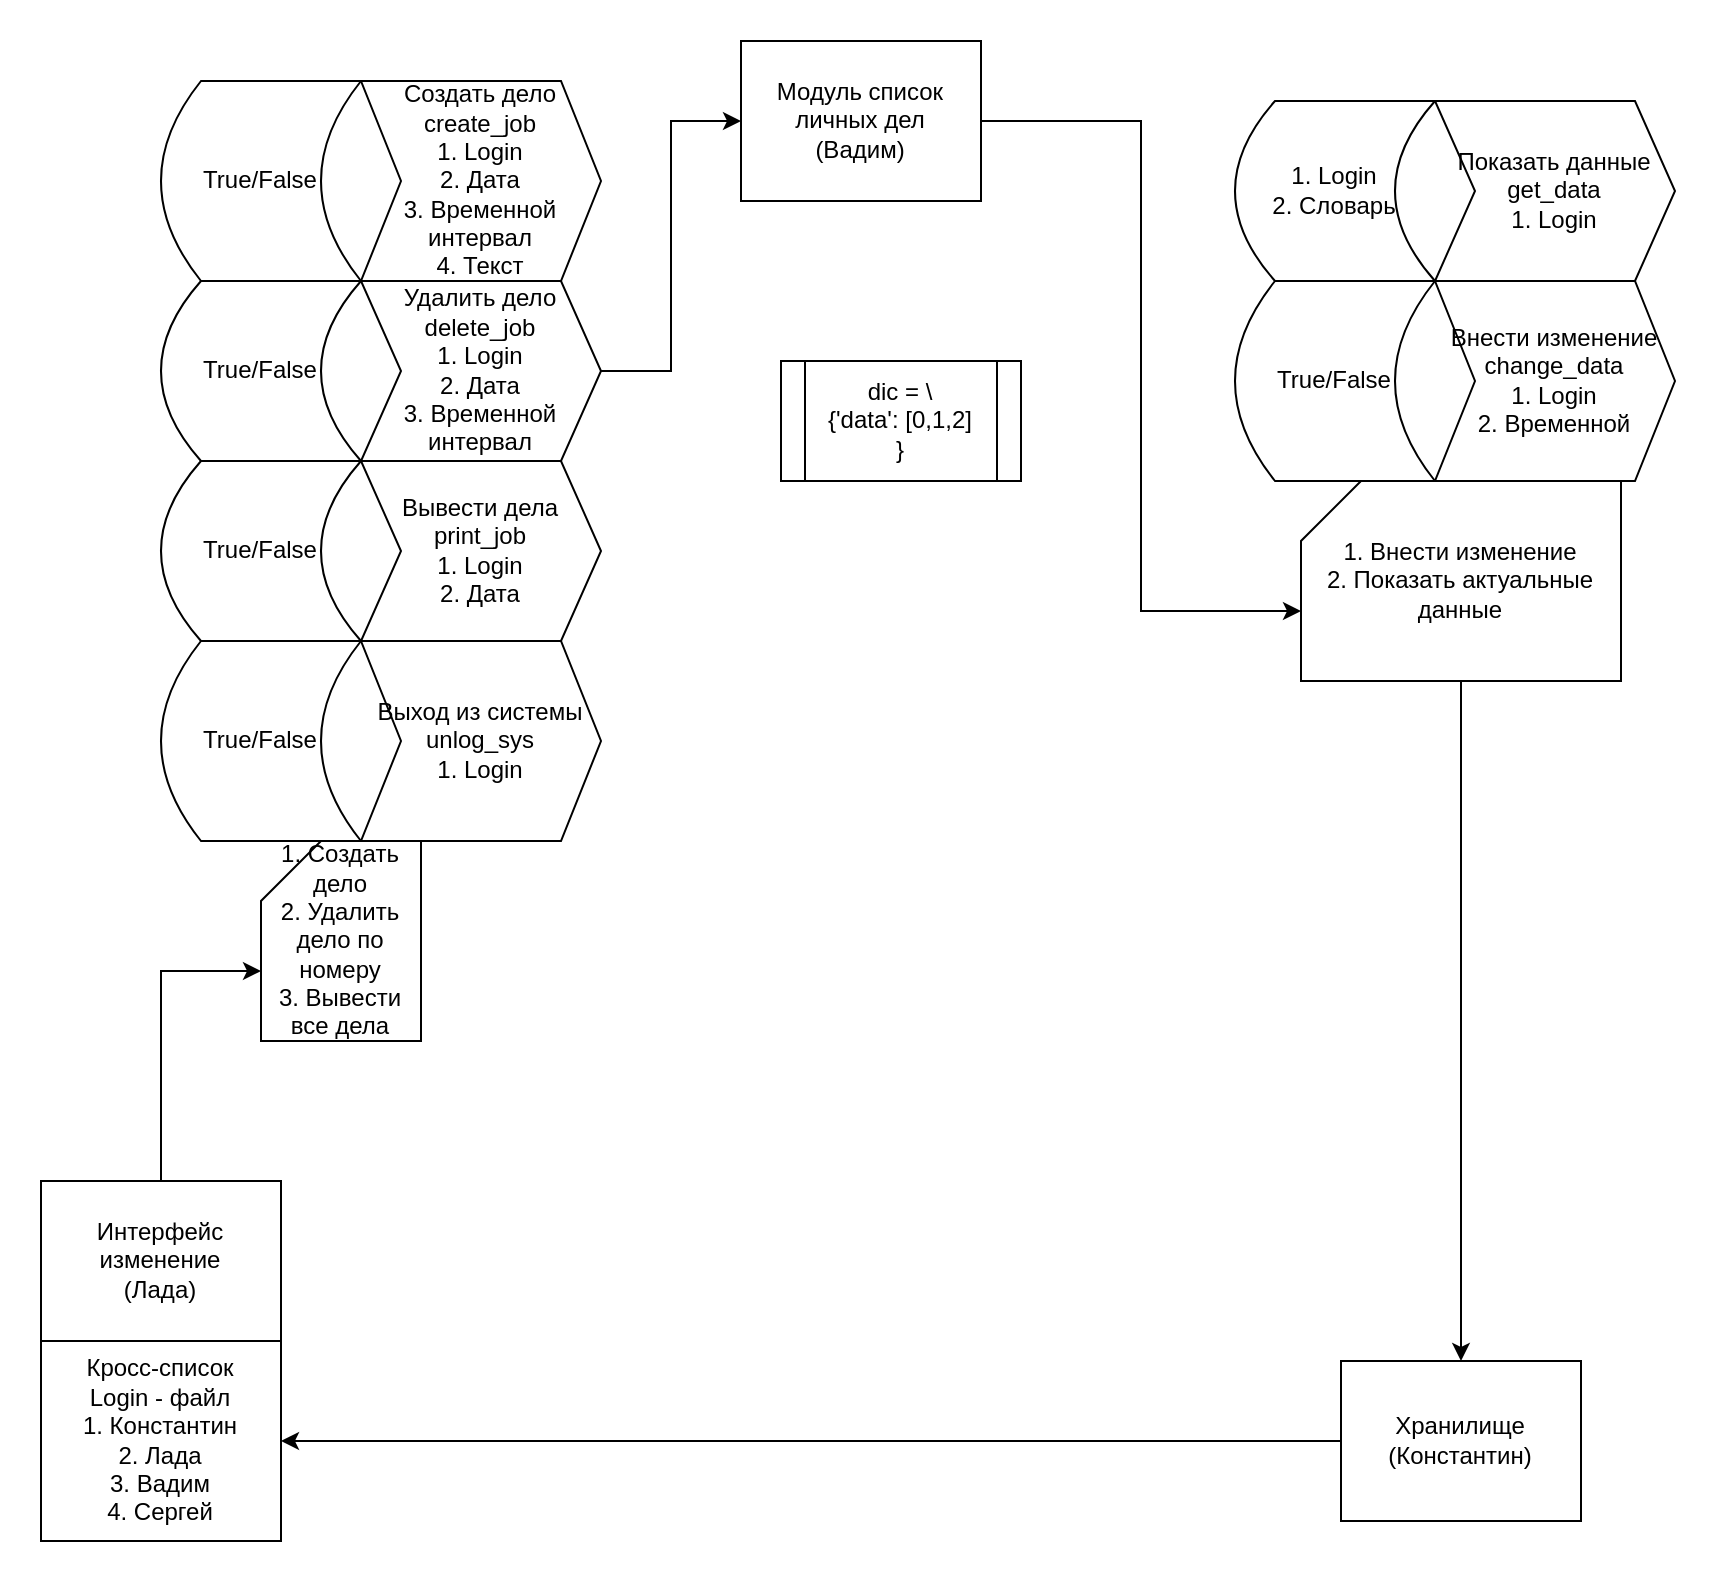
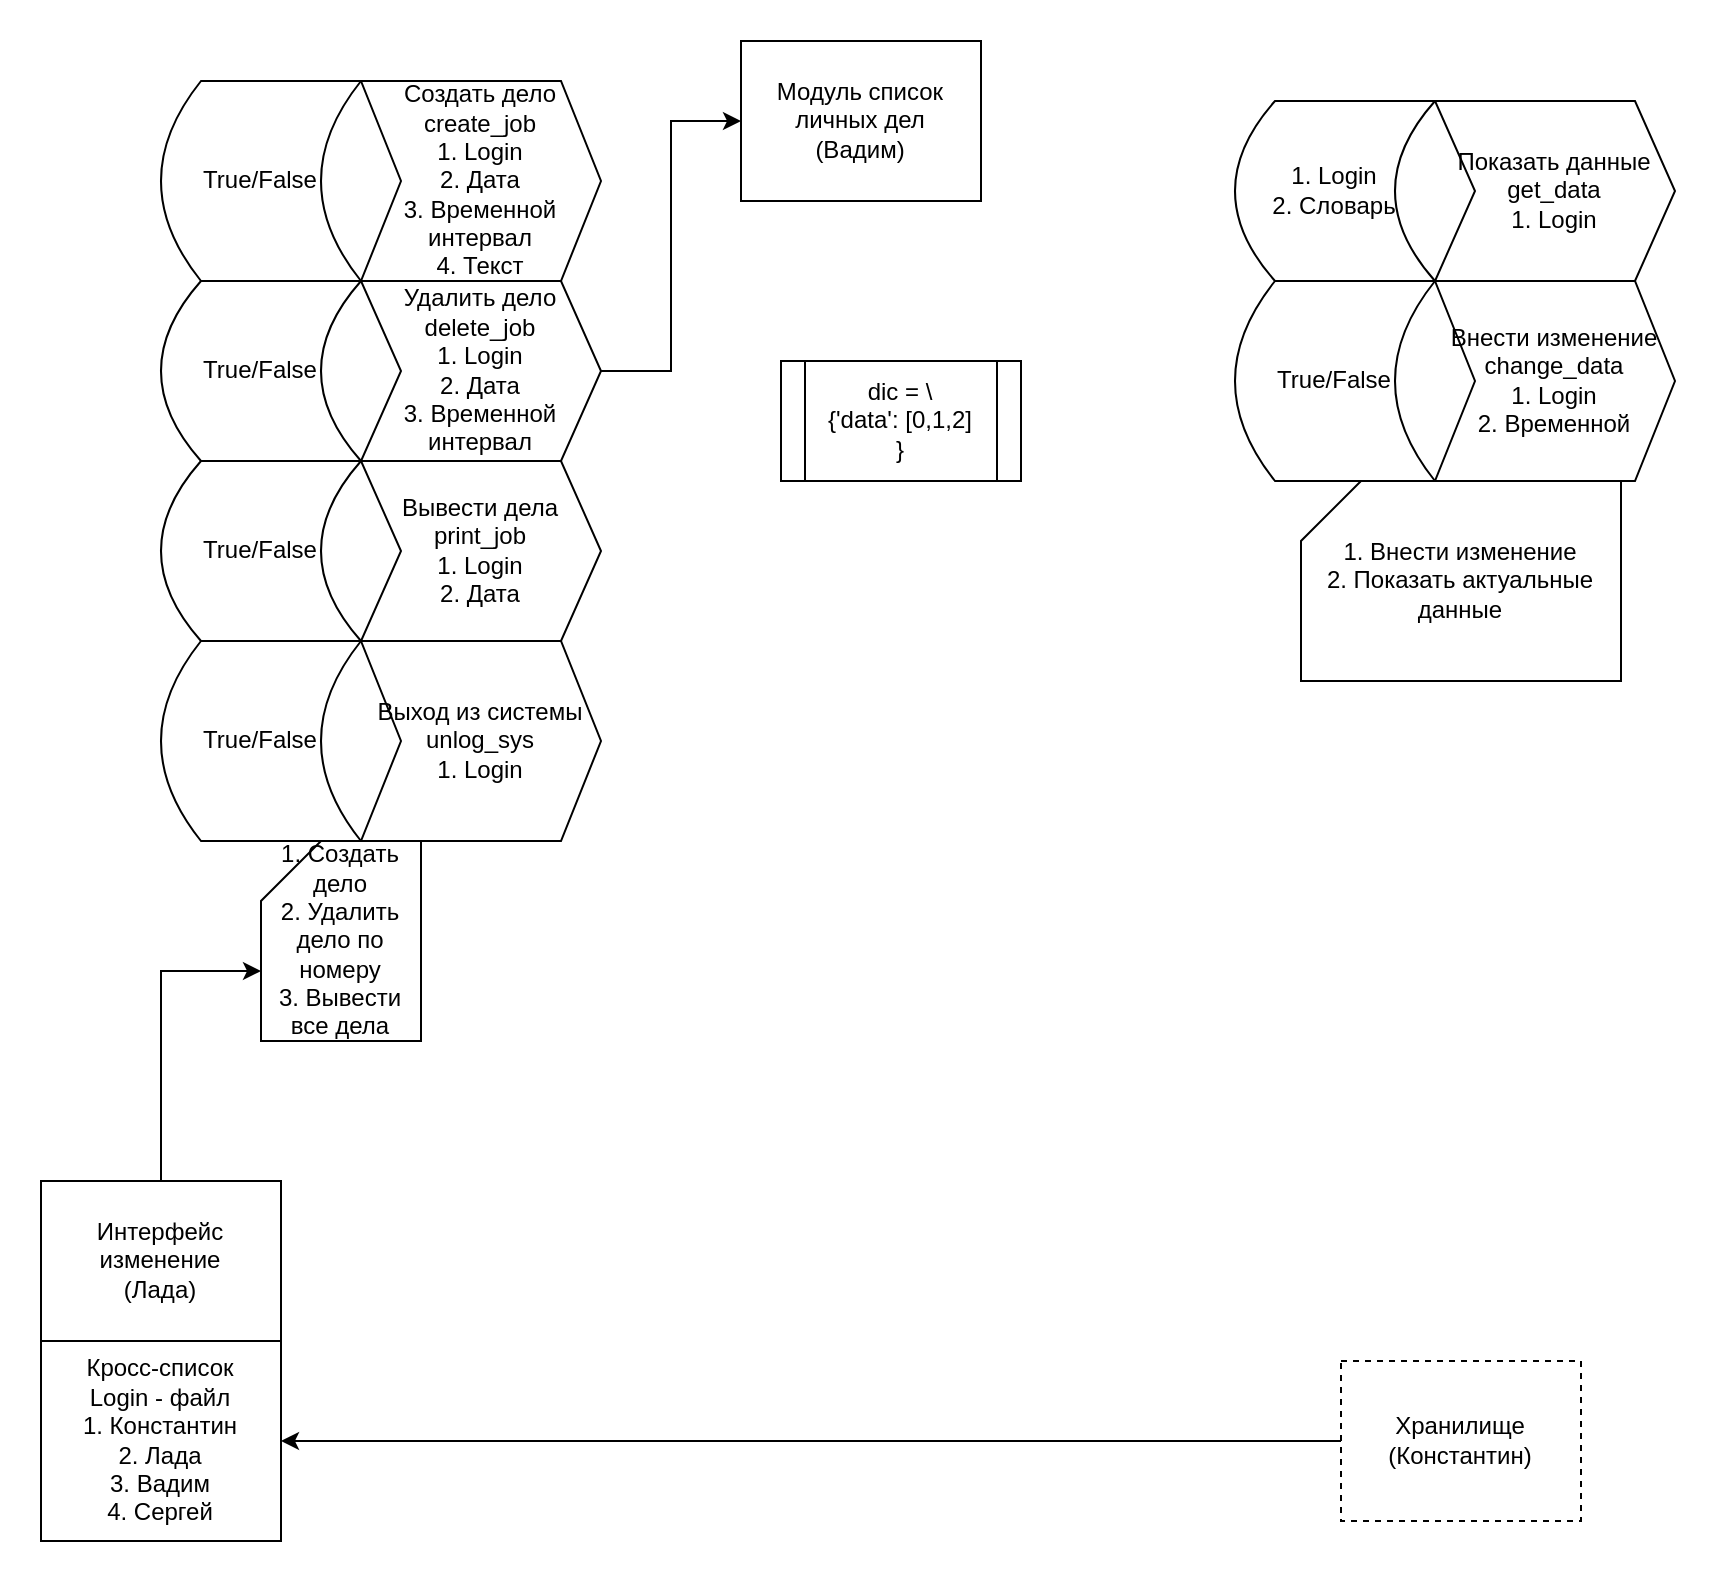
(1141, 359) -> none
(1461, 1014) -> none
(1461, 1441) -> (1461, 1441)
